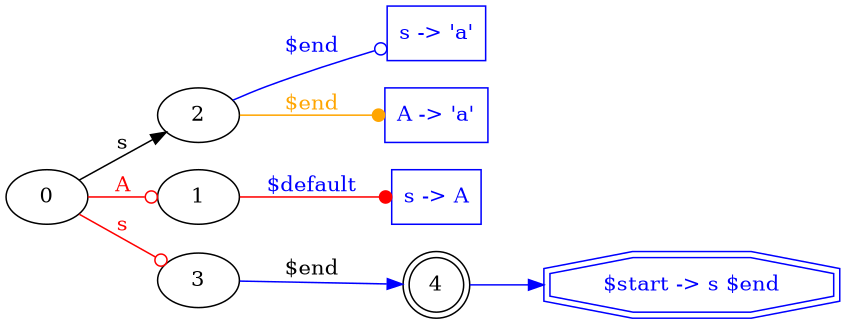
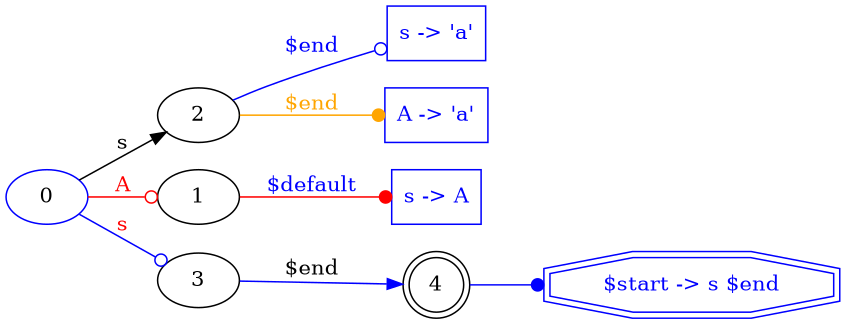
(47, 197) -> (47, 197)
(117, 236) -> (117, 236)
(499, 285) -> (501, 285)
